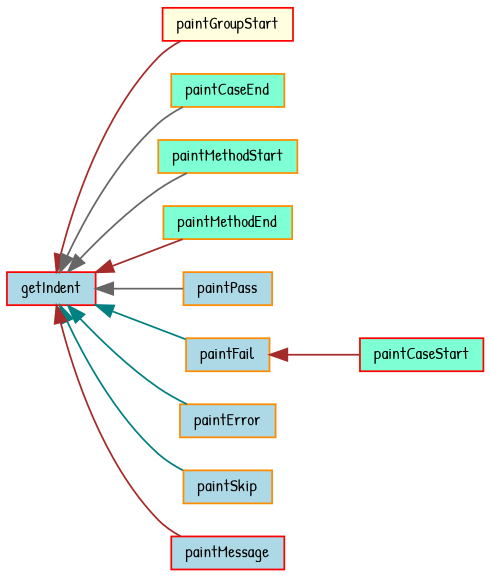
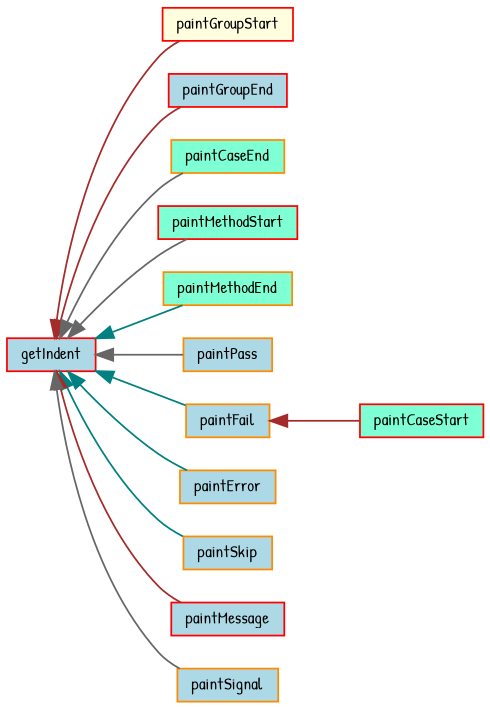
none -> (228, 90)
(228, 156) -> (228, 223)
(148, 253) -> (148, 319)
none -> (228, 685)
